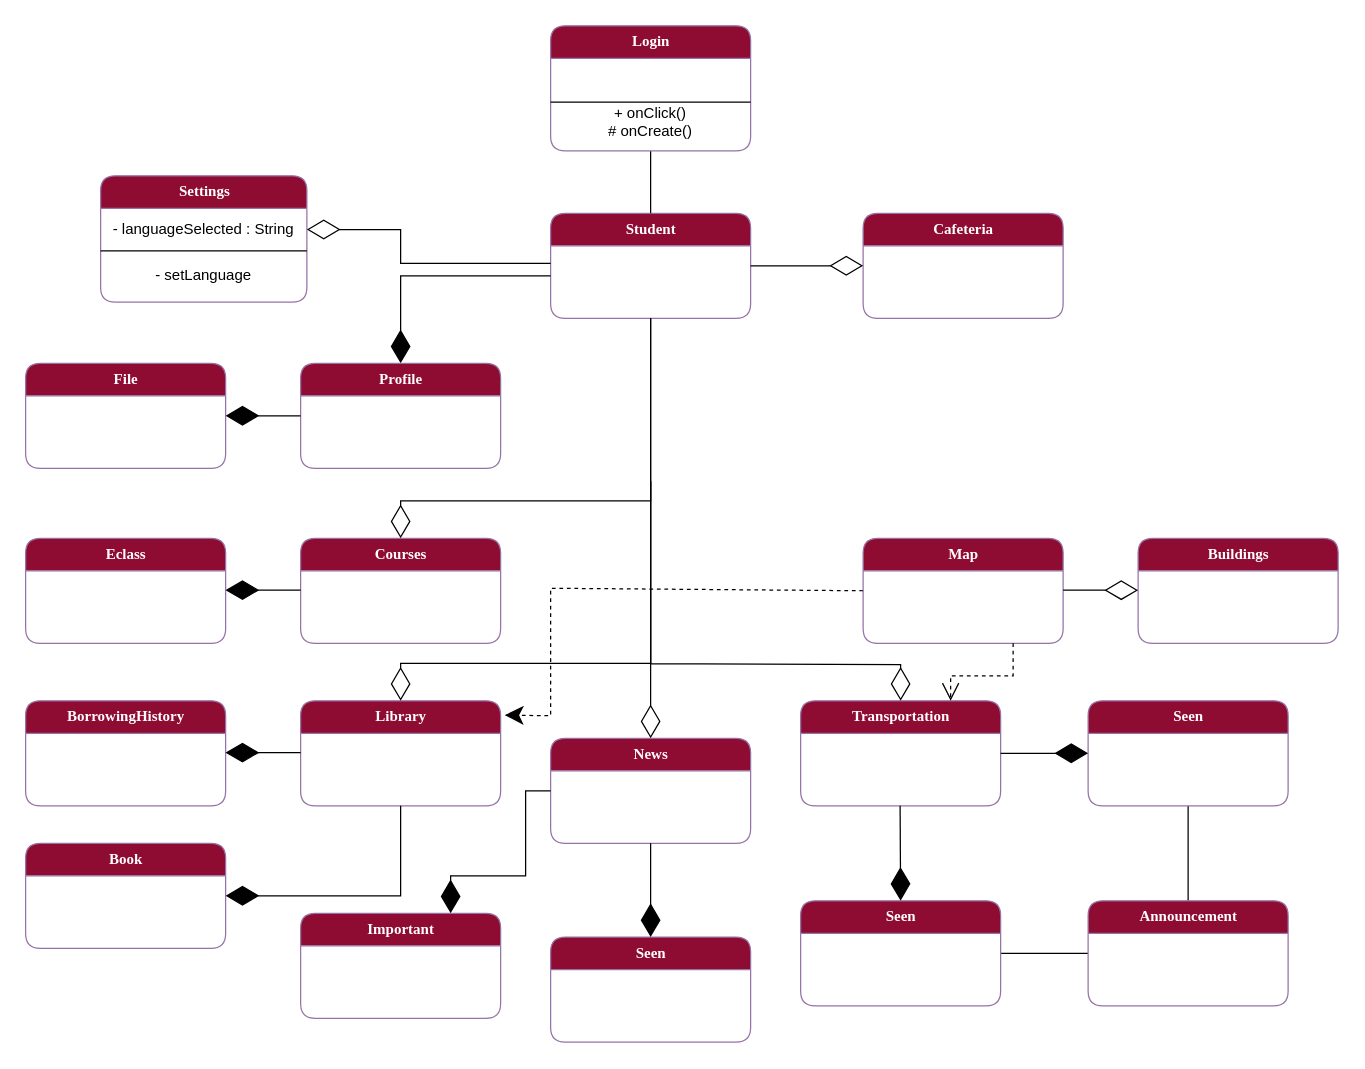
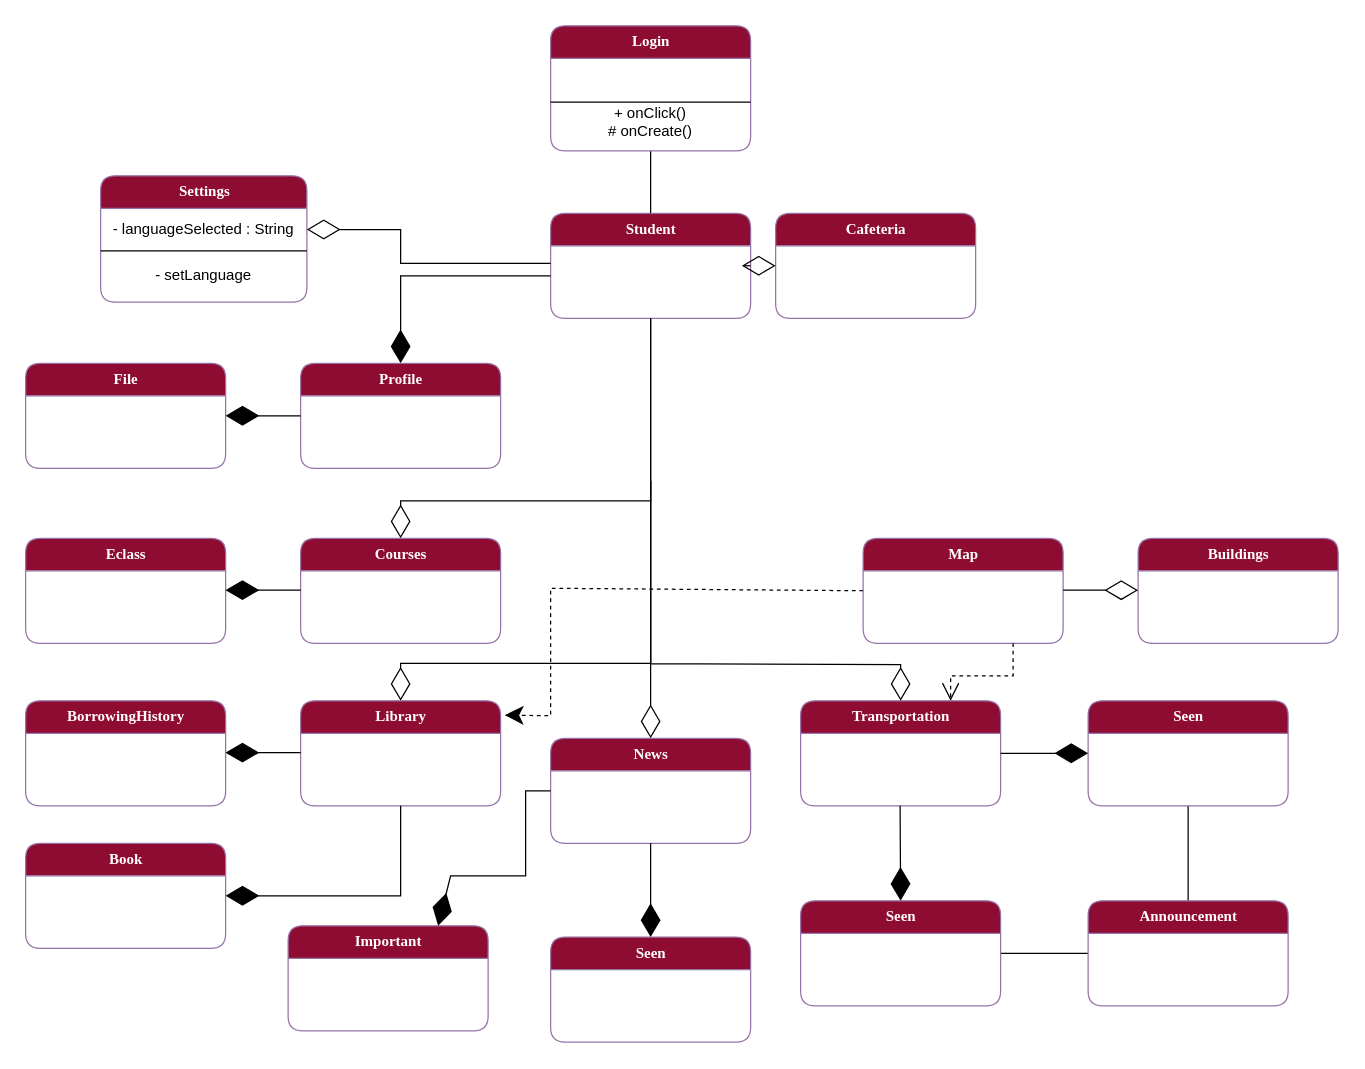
(963, 266) -> (876, 266)
(401, 966) -> (388, 978)
